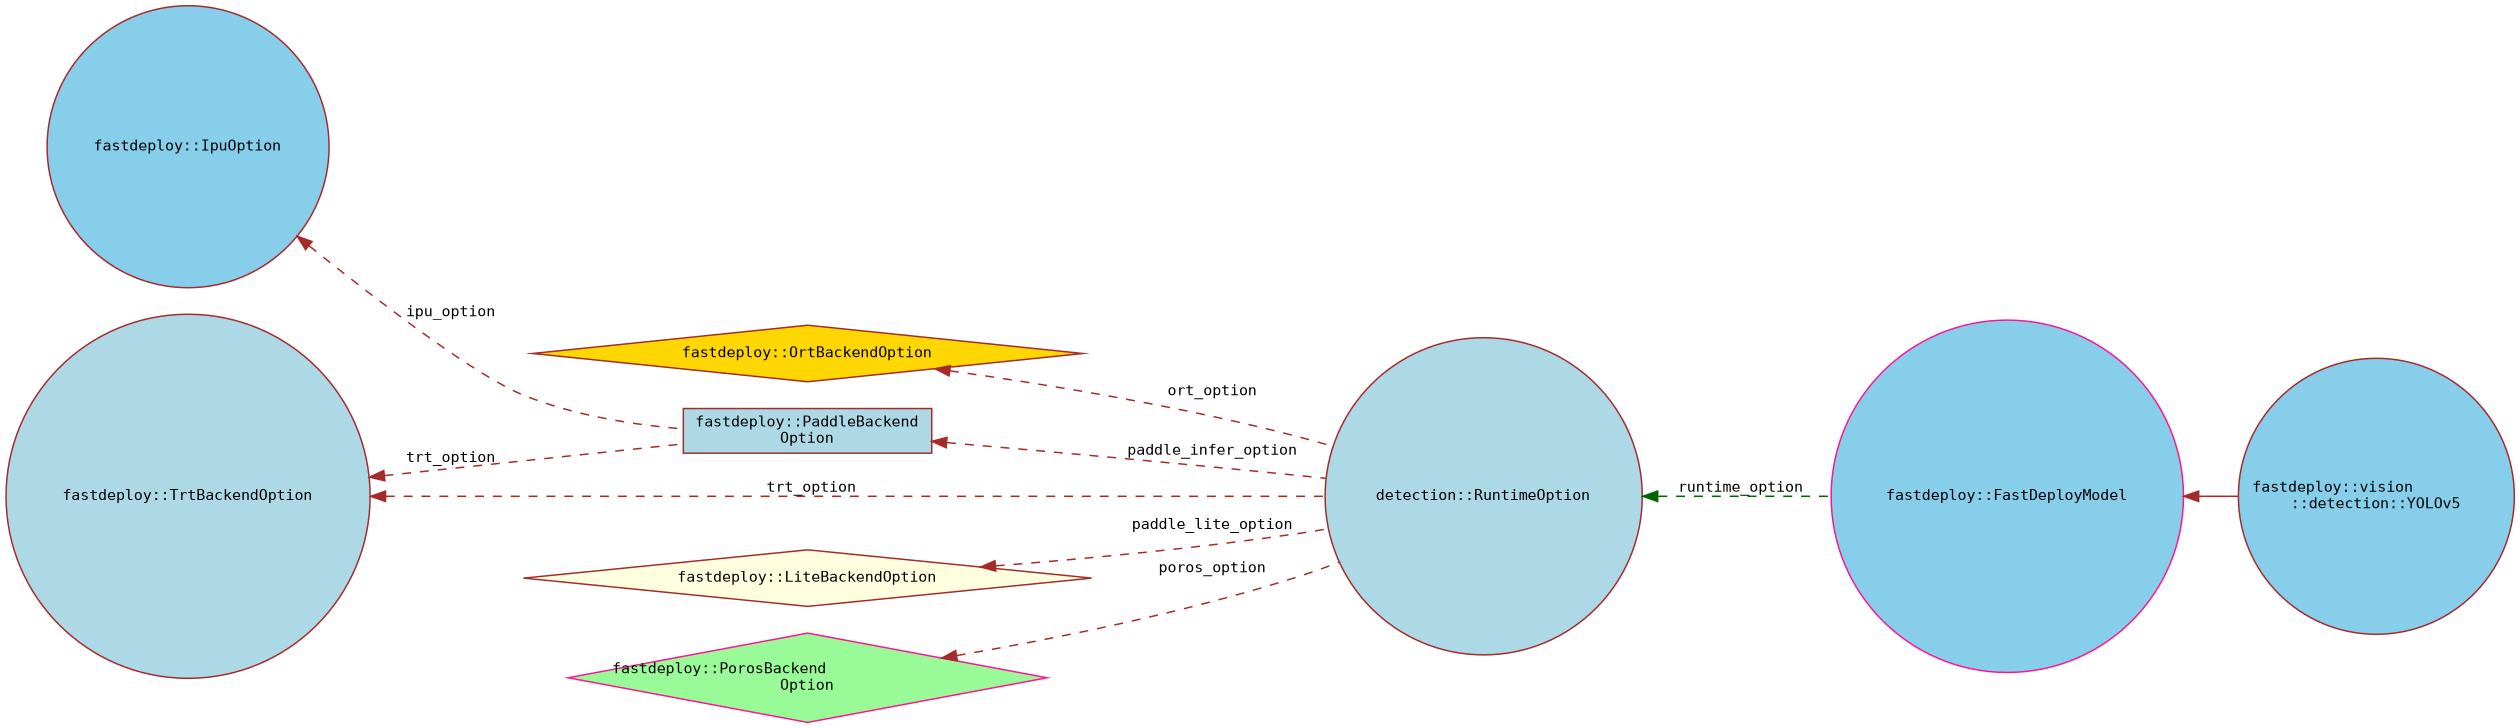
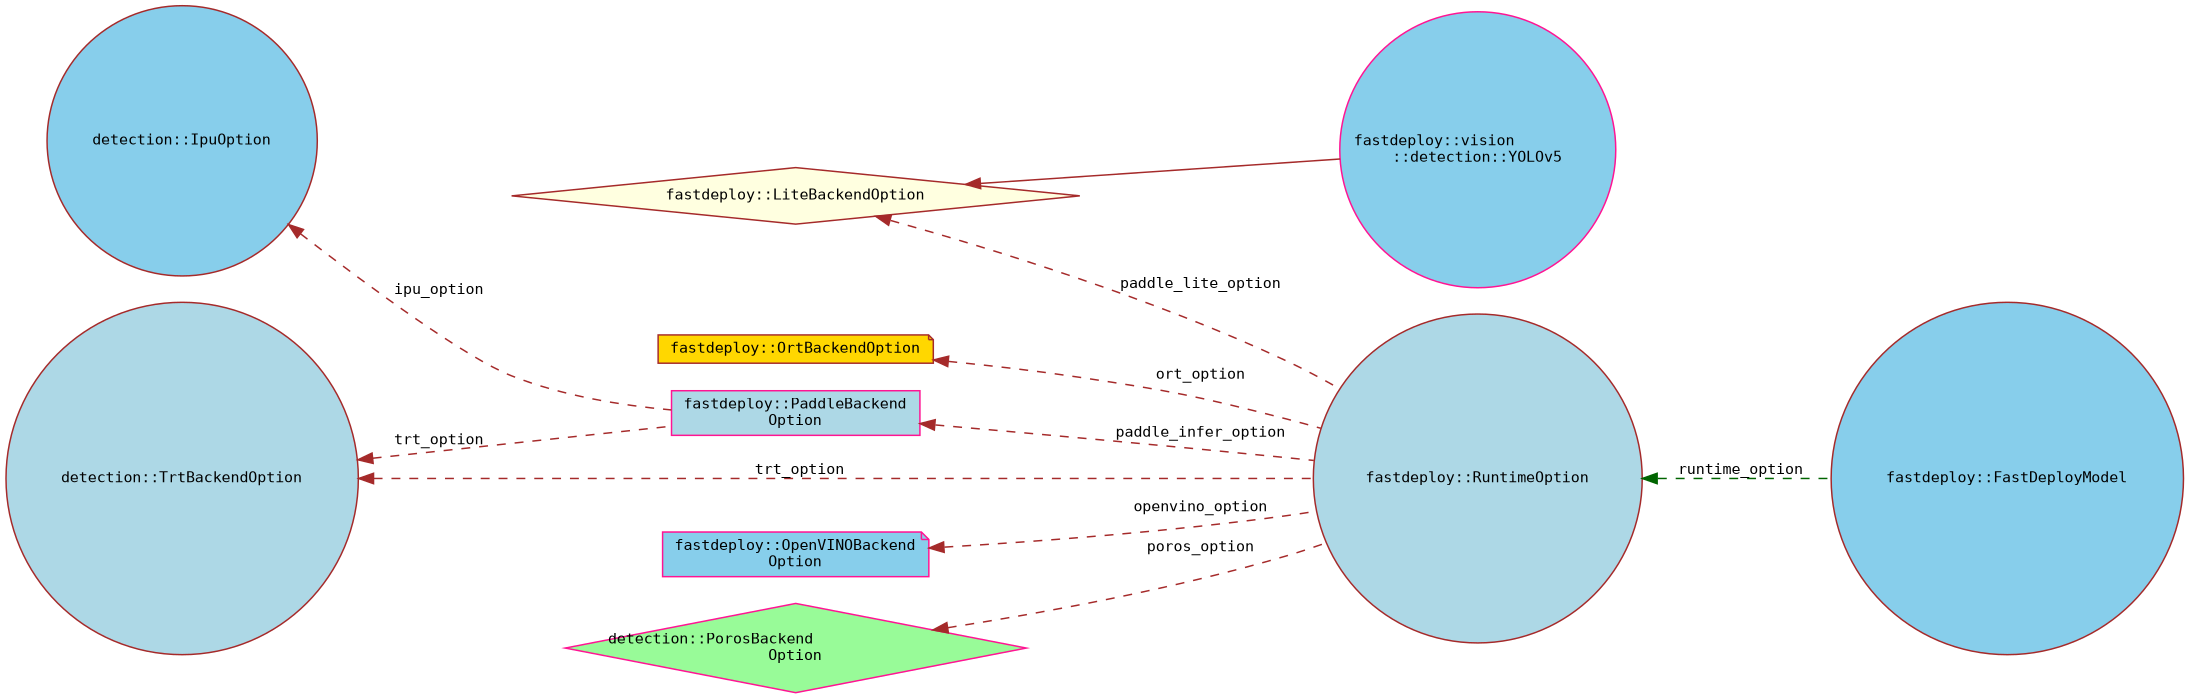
(188, 147) -> (182, 141)
(808, 353) -> (796, 349)
(808, 431) -> (796, 413)
(188, 496) -> (182, 478)
(1484, 496) -> (1478, 478)
(2007, 496) -> (2007, 478)
(2219, 496) -> (1160, 171)
(2376, 496) -> (1478, 150)
none -> (796, 554)
(808, 678) -> (796, 648)
